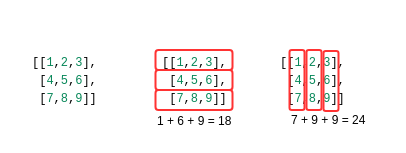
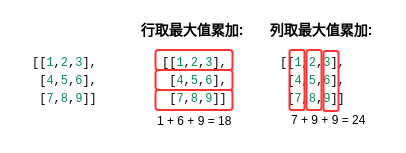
none -> (193, 31)
none -> (322, 31)
